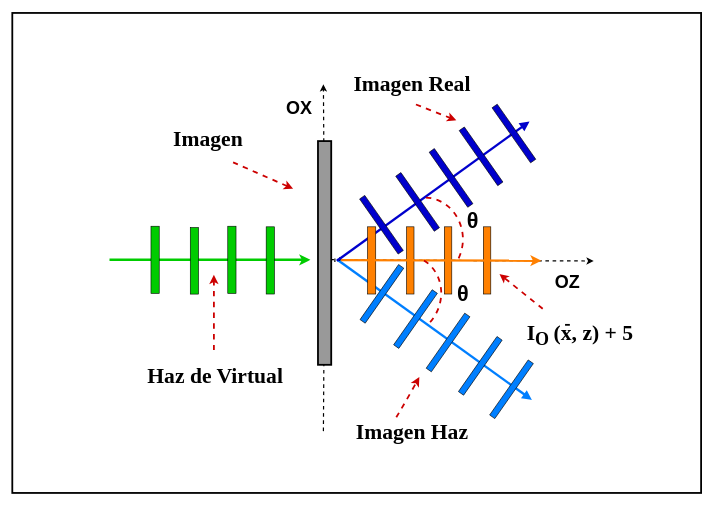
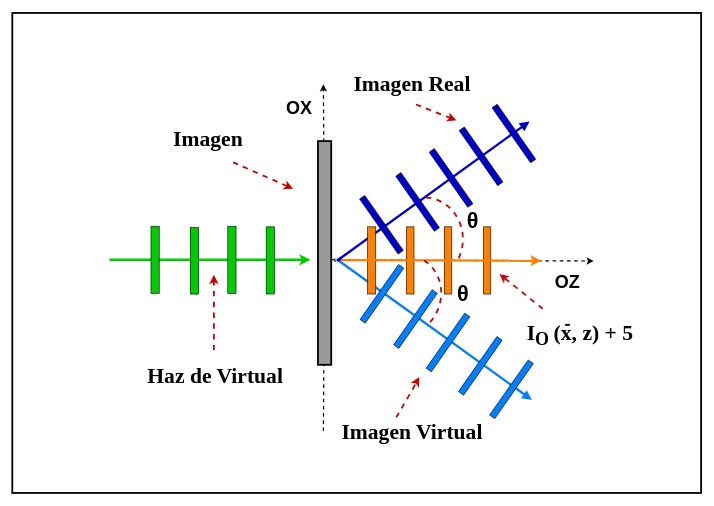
(412, 432) -> (412, 432)
